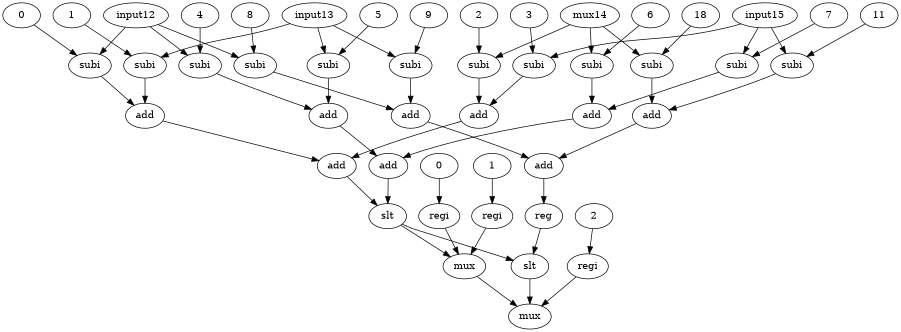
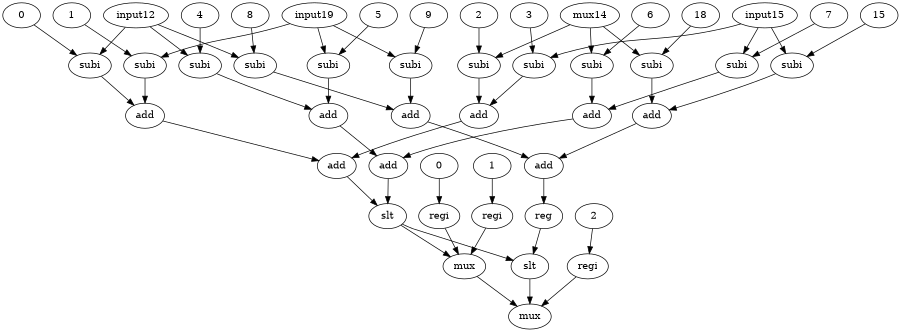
(314, 15) -> (314, 15)
(879, 15) -> (879, 15)
